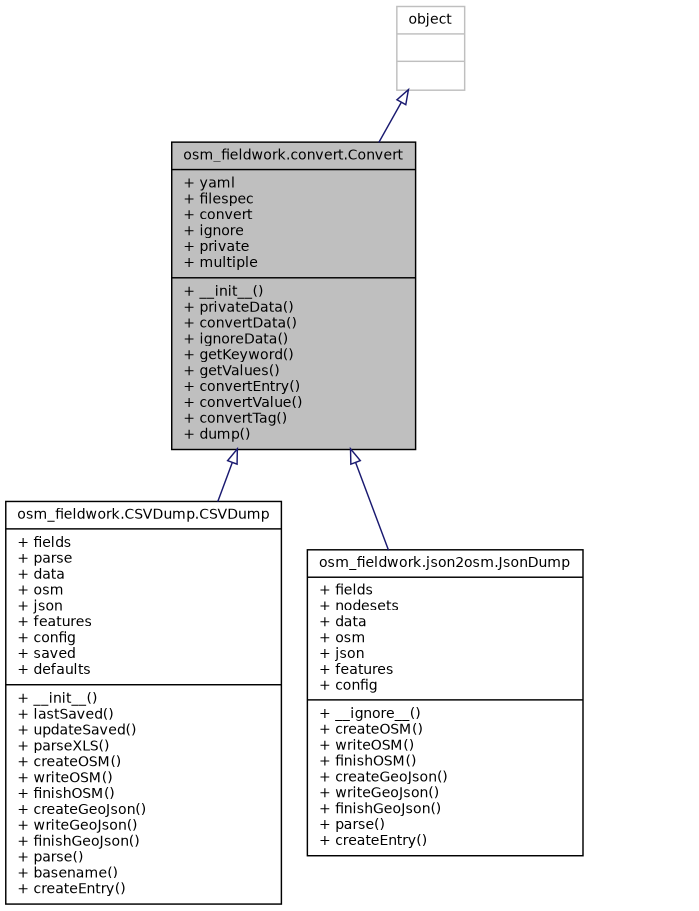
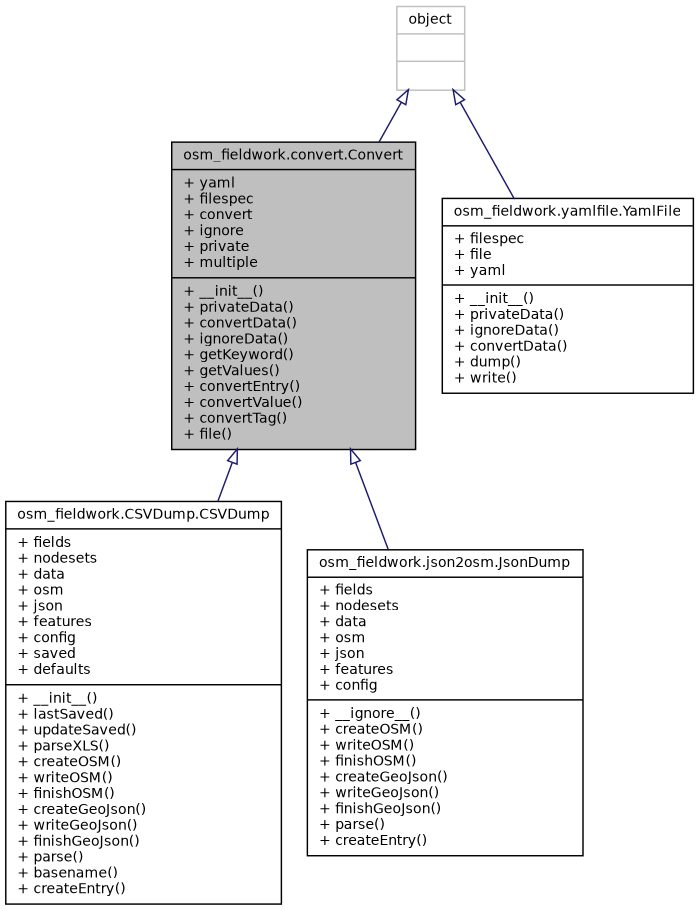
none -> (568, 296)
(217, 434) -> (208, 434)
(45, 558) -> (58, 558)
